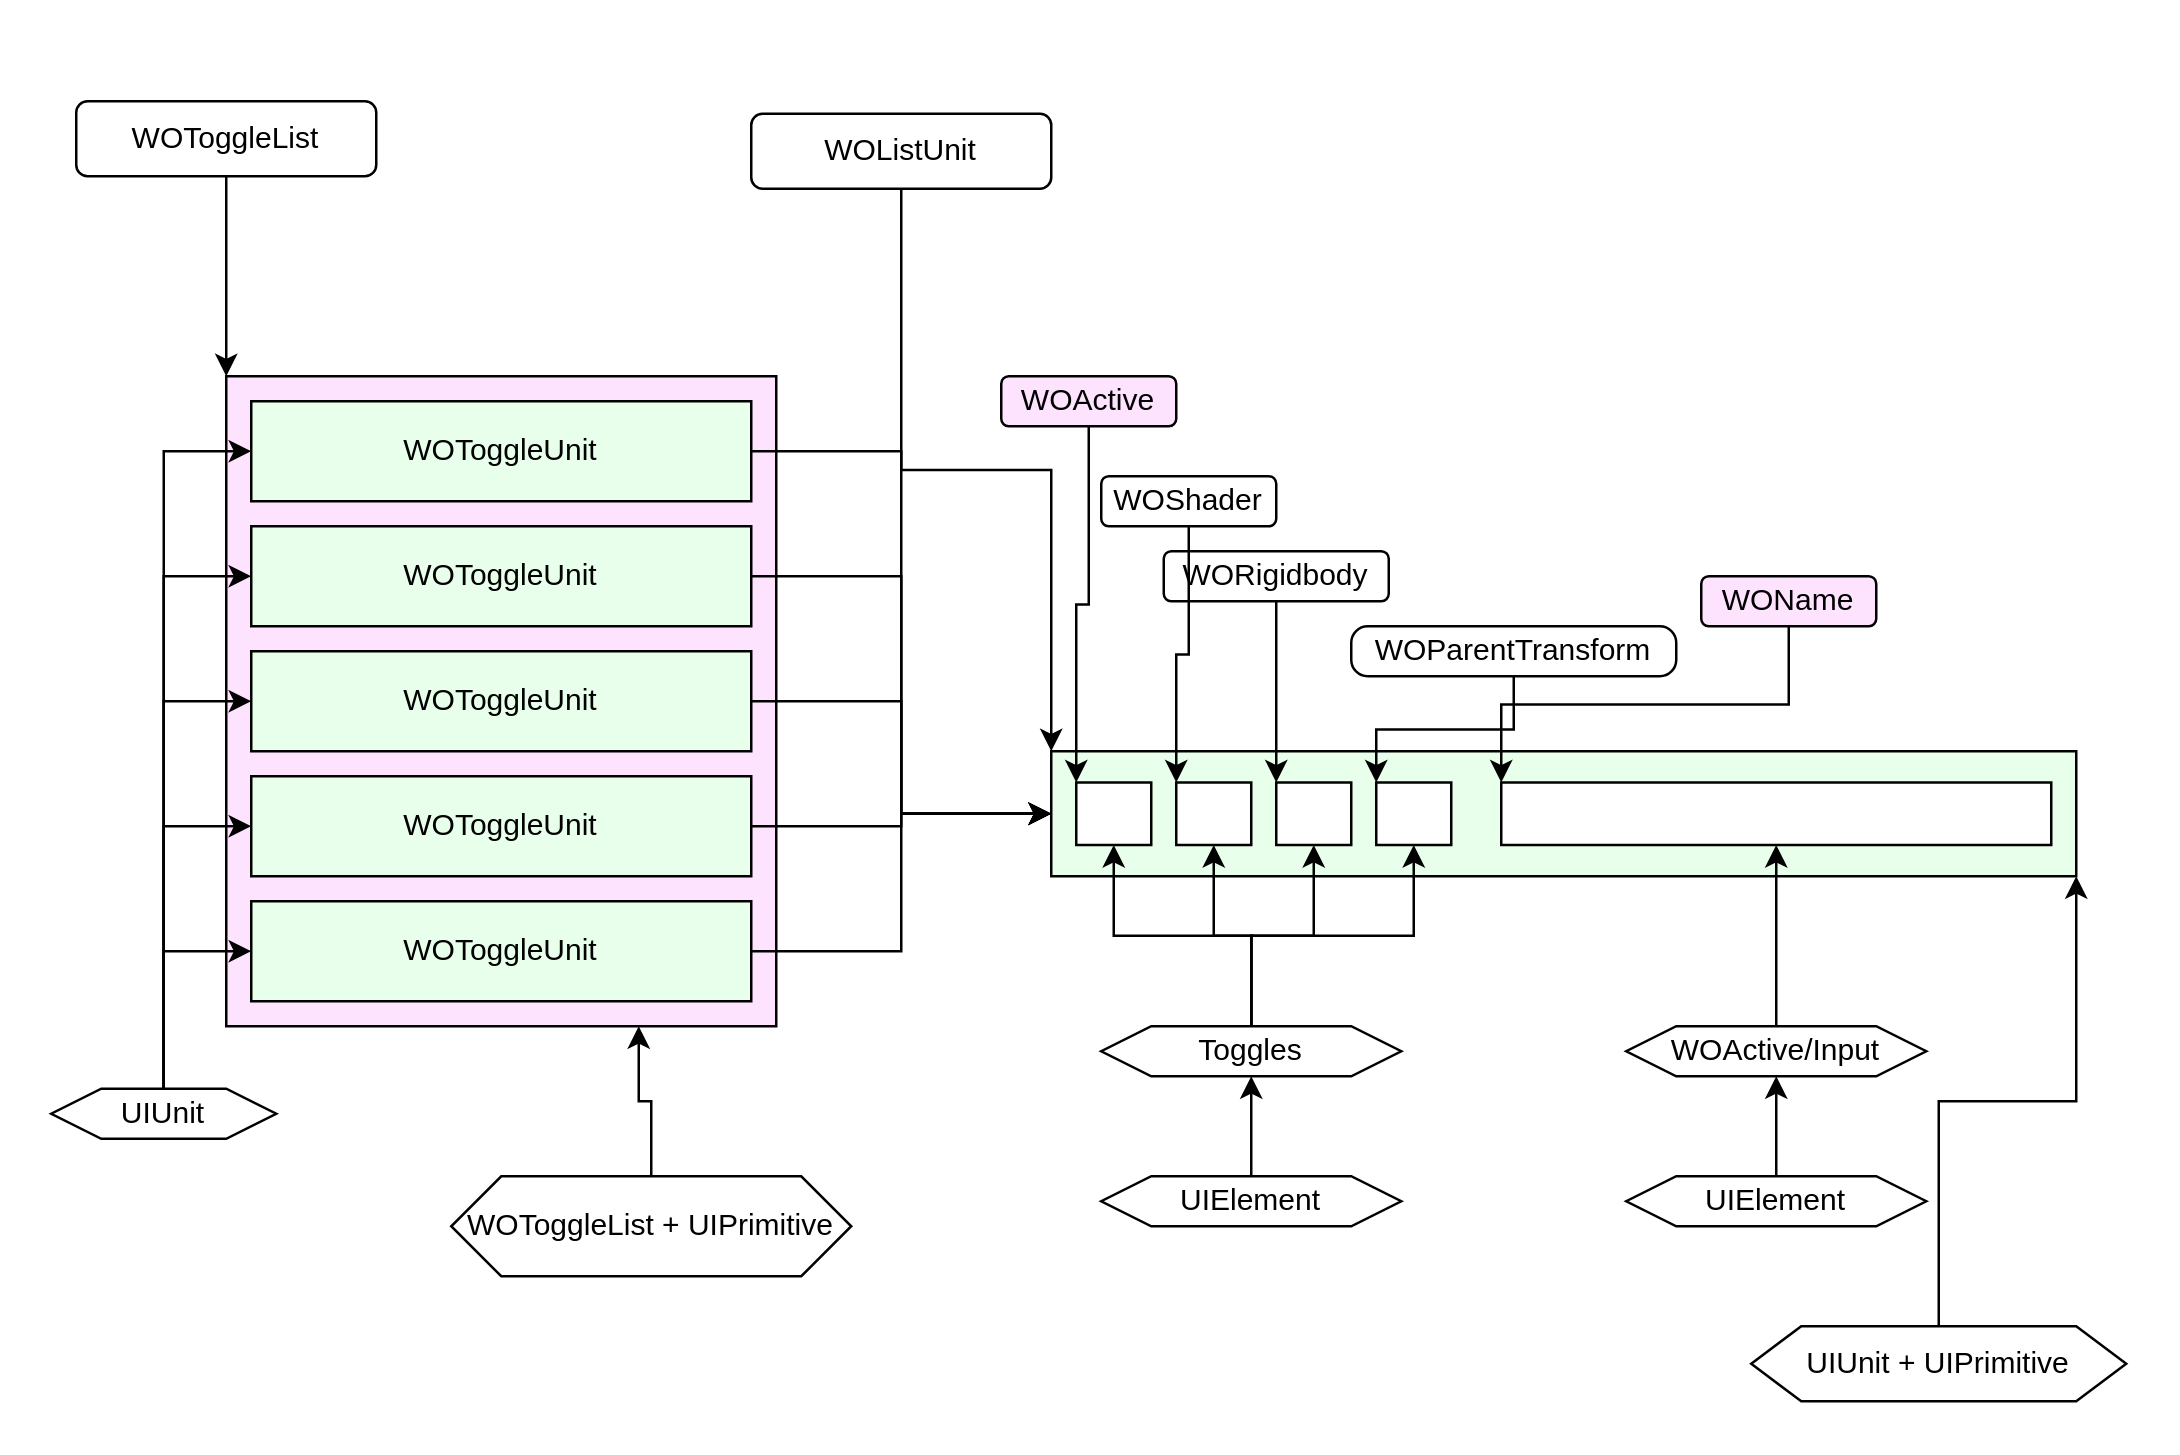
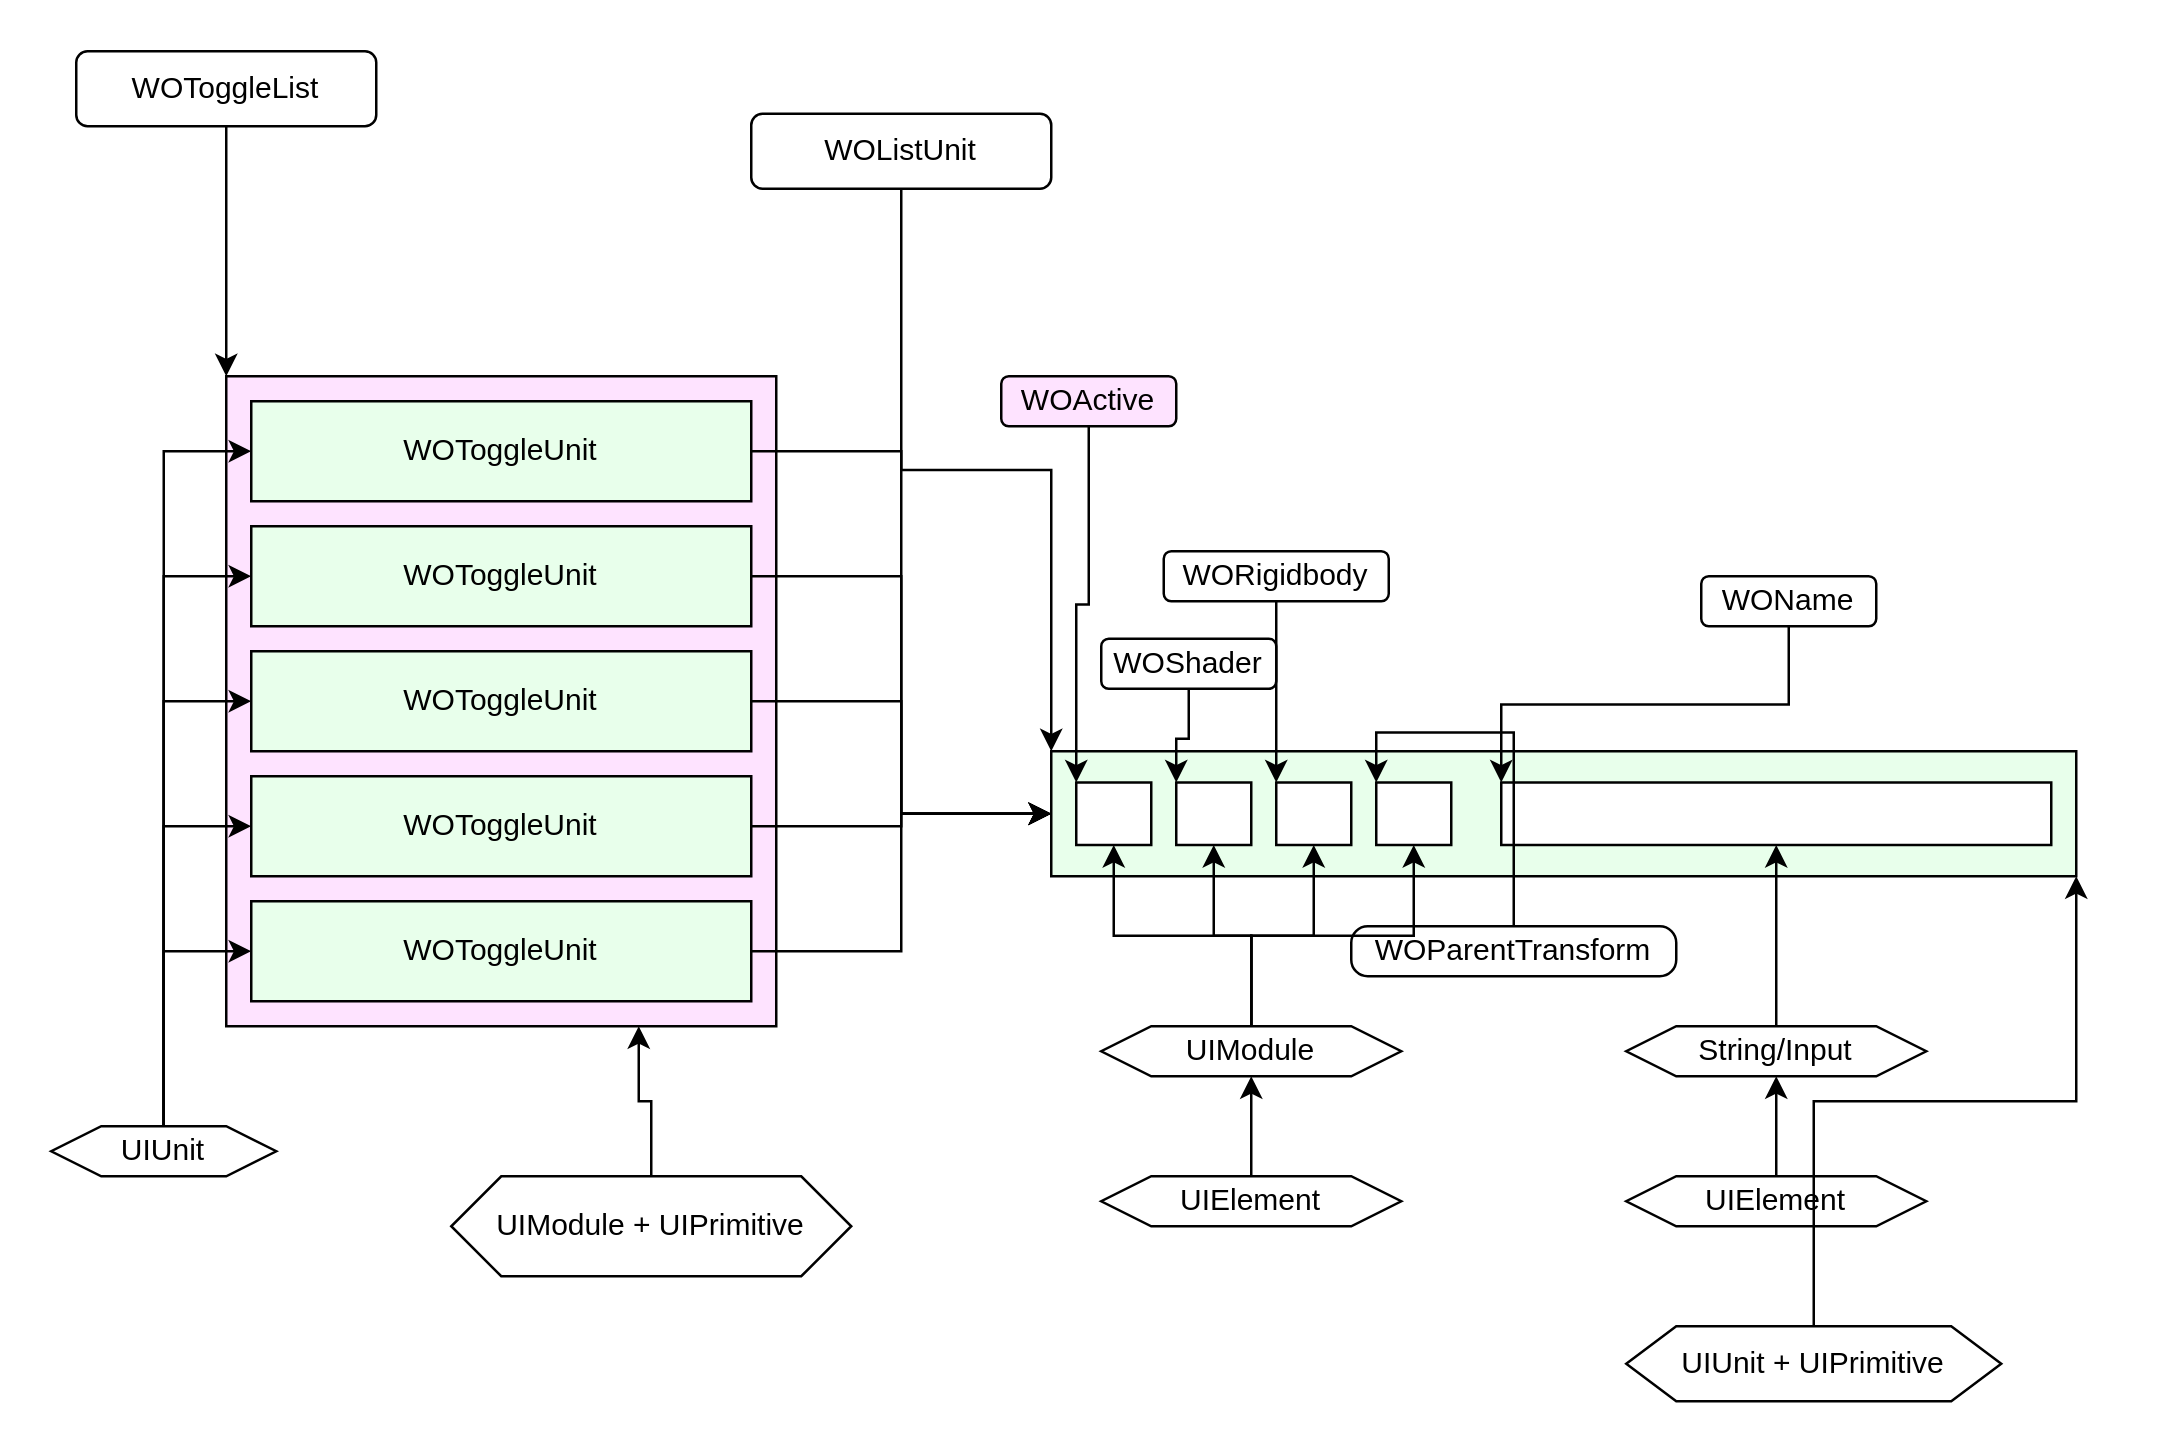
(226, 139) -> (226, 89)
(1189, 501) -> (1189, 664)
(1789, 601) -> (1789, 601)
(1514, 651) -> (1514, 951)
(1251, 1051) -> (1251, 1051)
(1776, 1051) -> (1776, 1051)
(164, 1114) -> (164, 1151)
(651, 1226) -> (651, 1226)
(1939, 1364) -> (1814, 1364)
